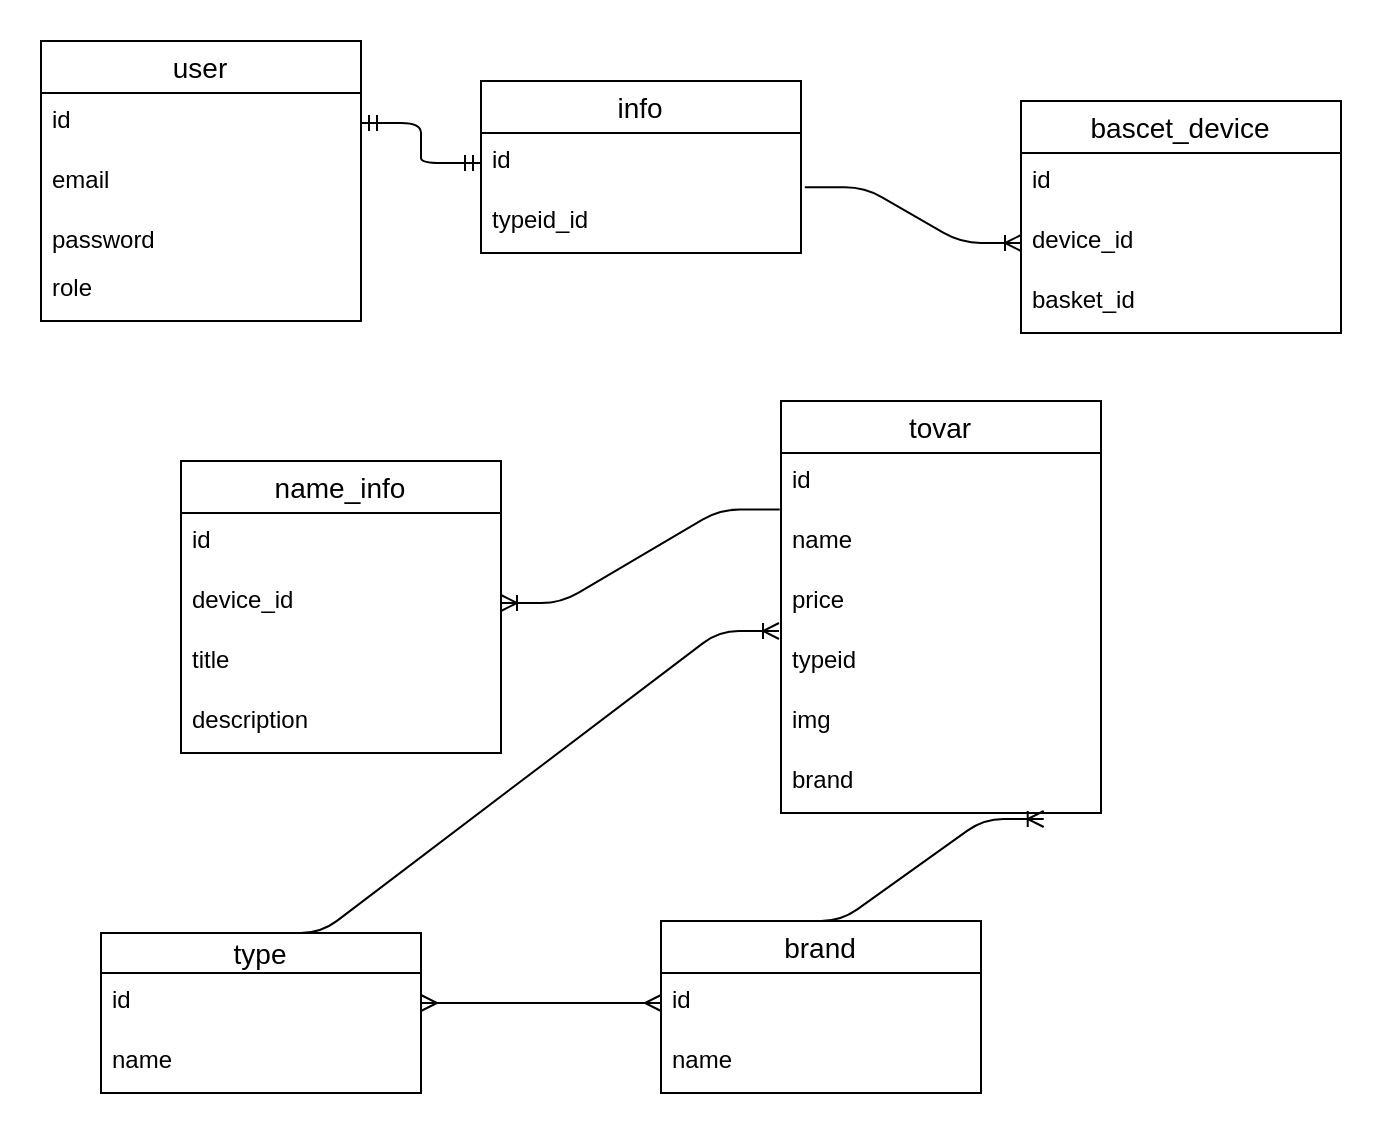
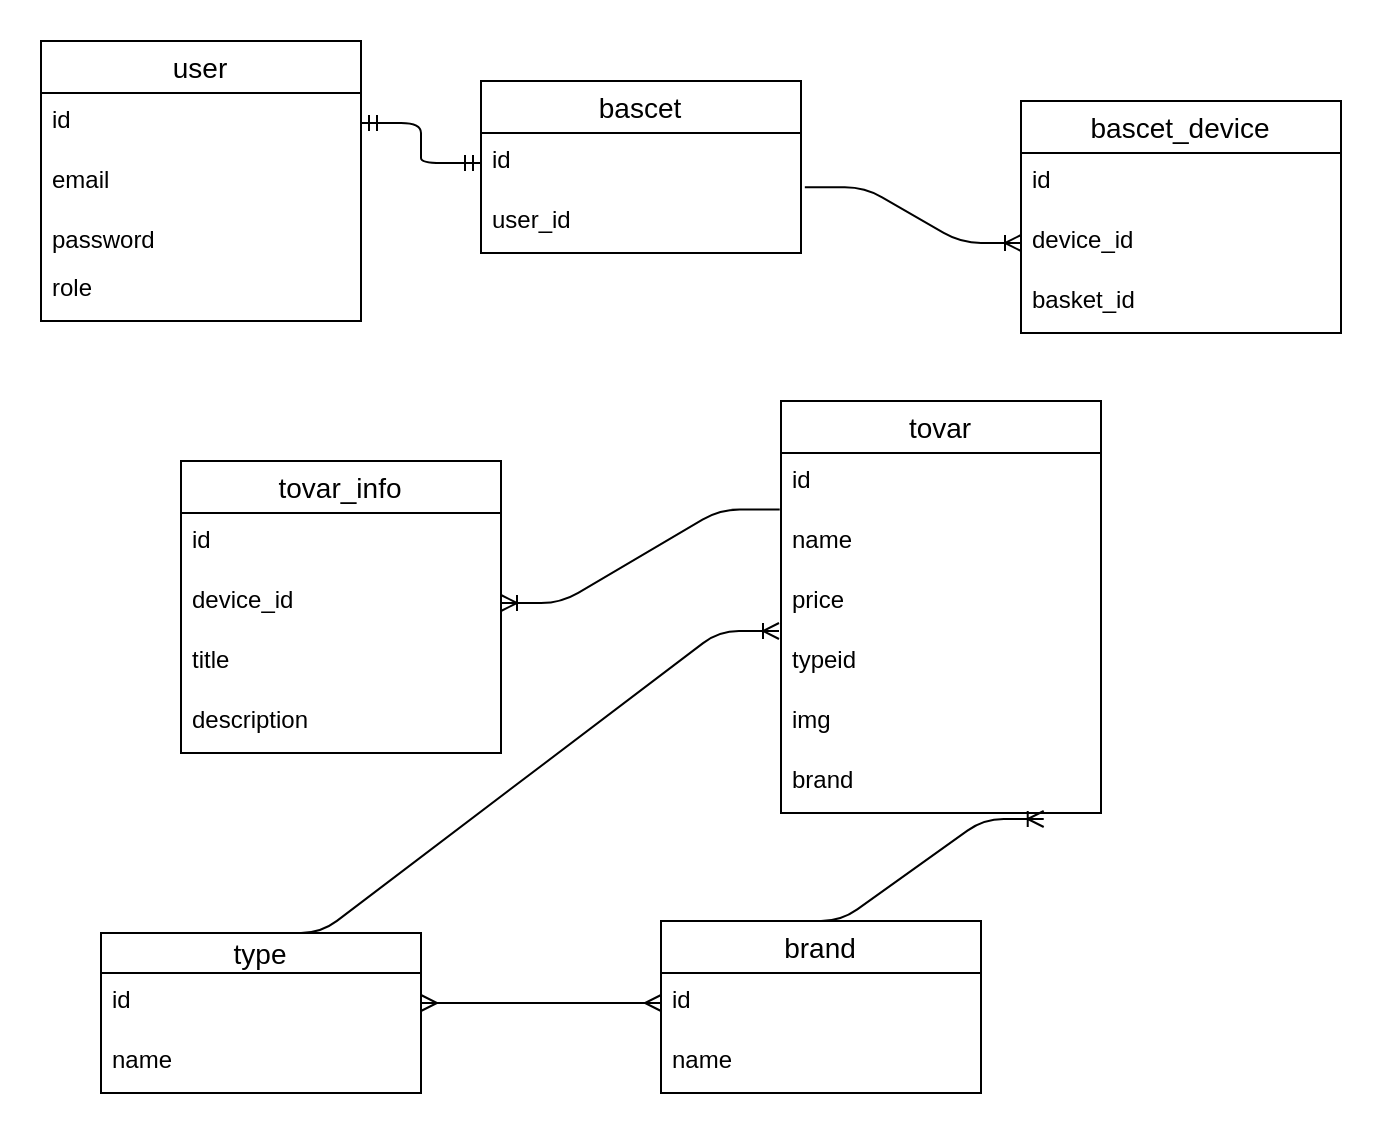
(640, 109) -> (640, 109)
(546, 220) -> (536, 220)
(340, 489) -> (340, 489)
